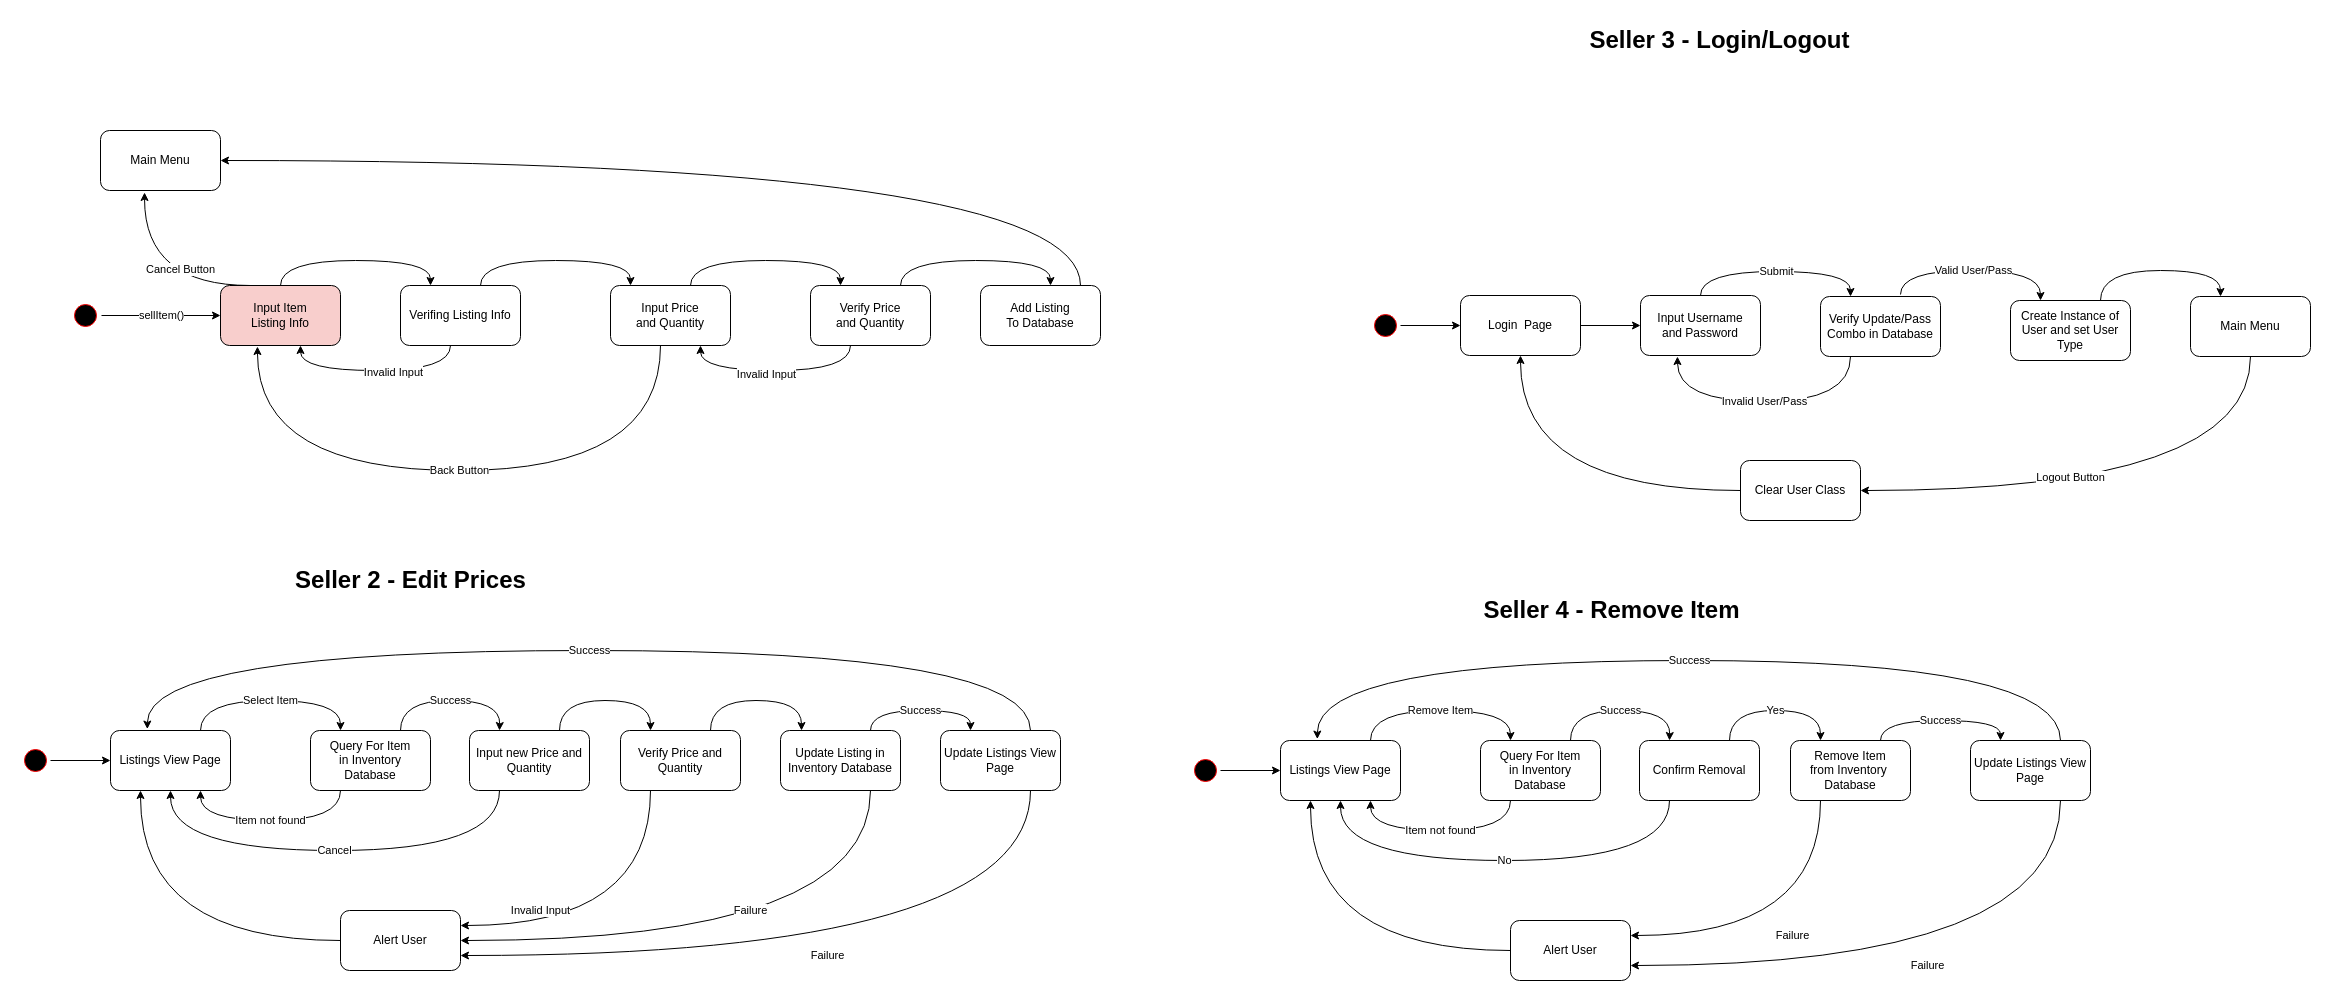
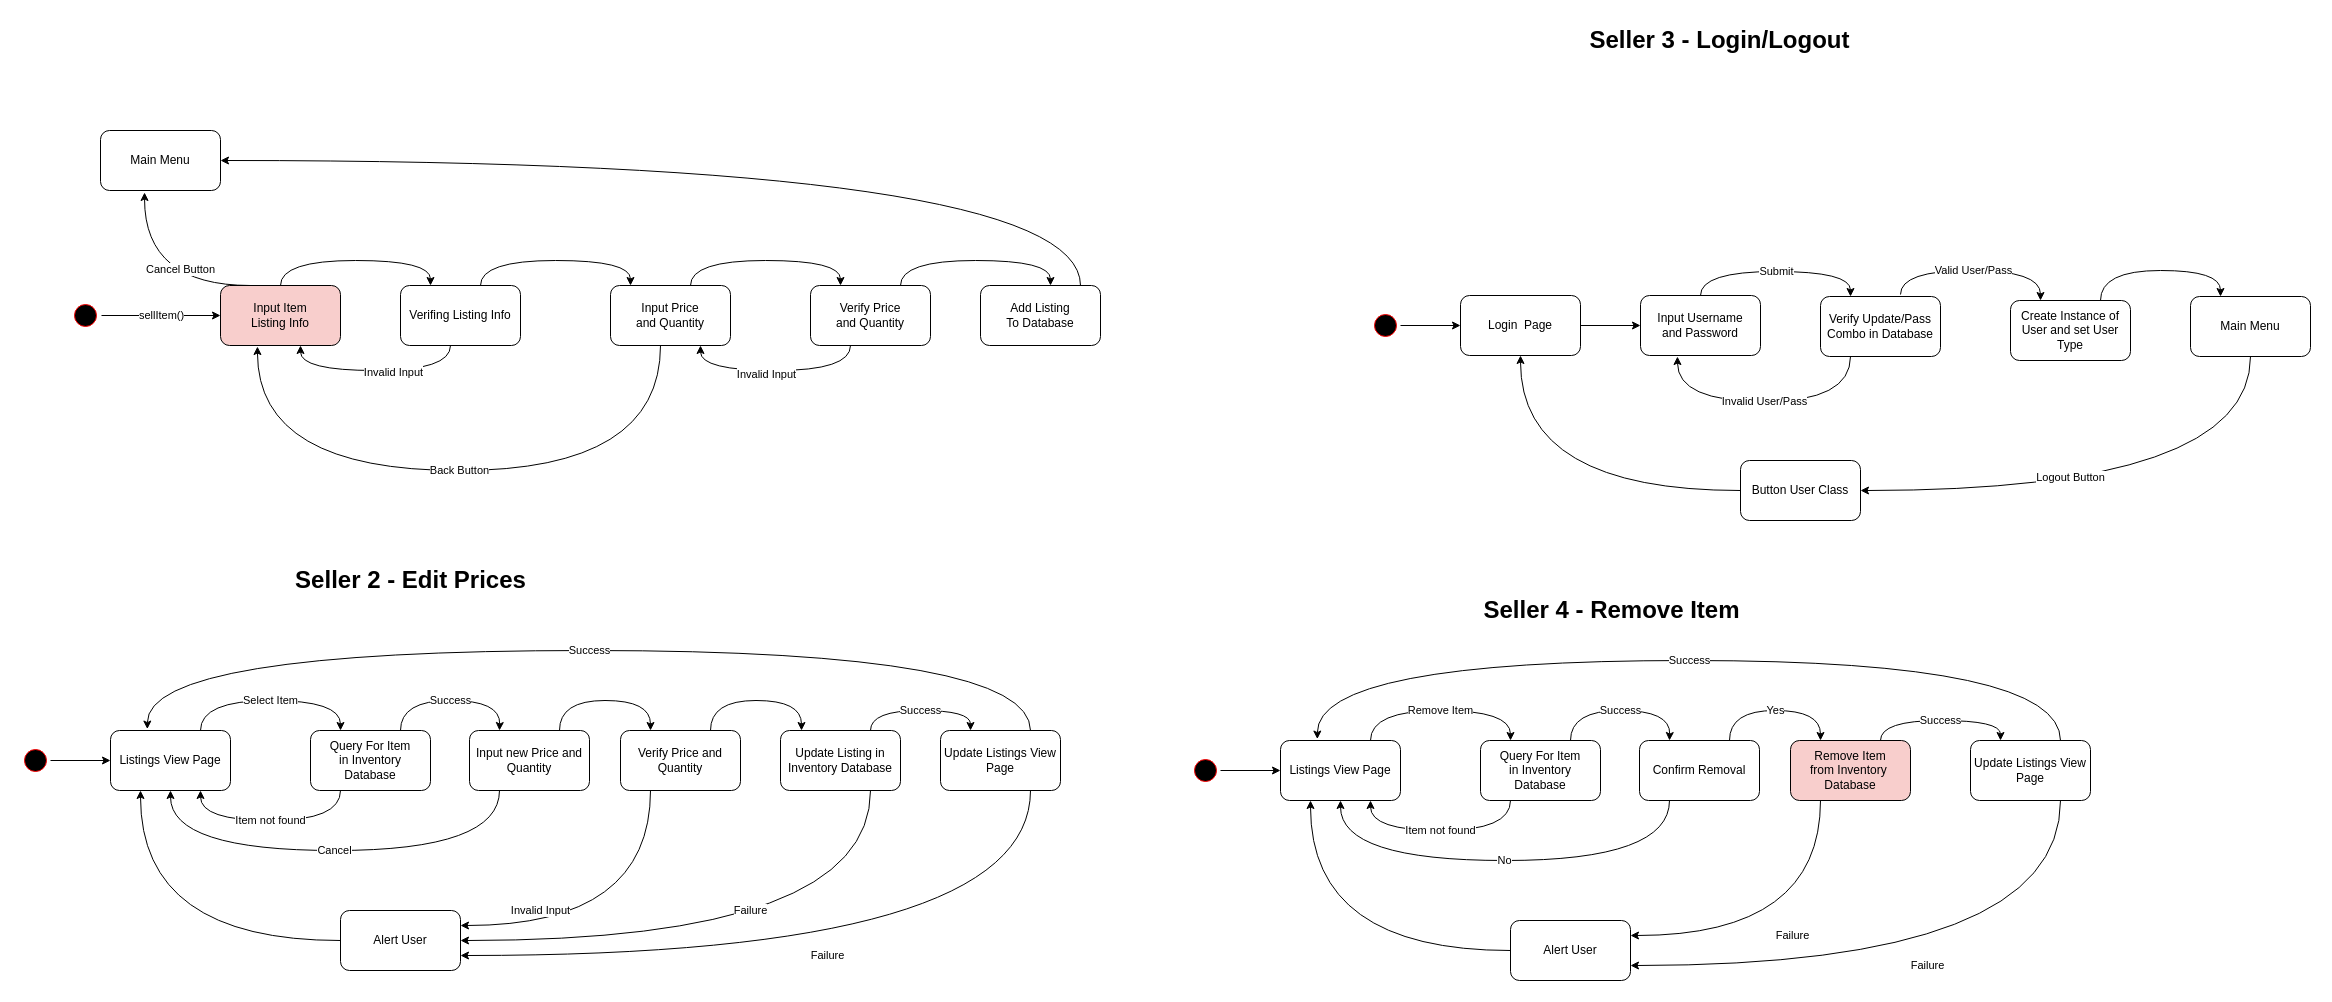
(1801, 491) -> (1801, 491)
(1851, 771) -> (1851, 771)
